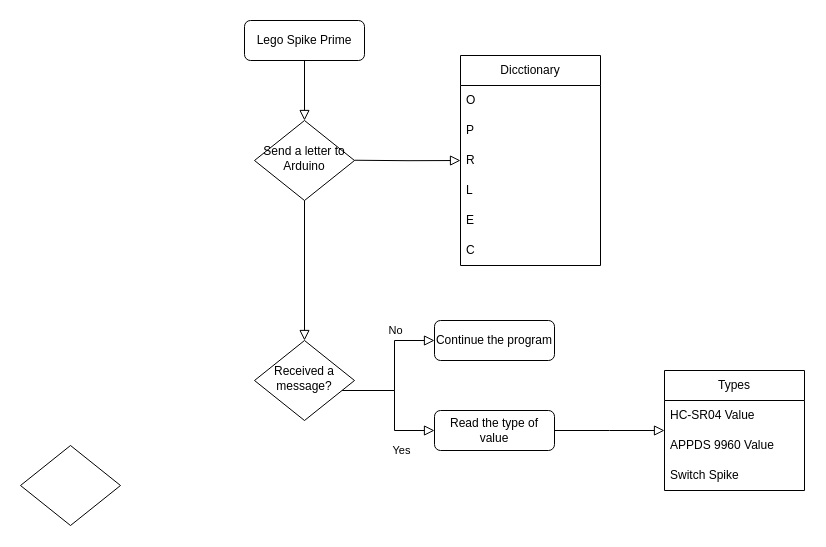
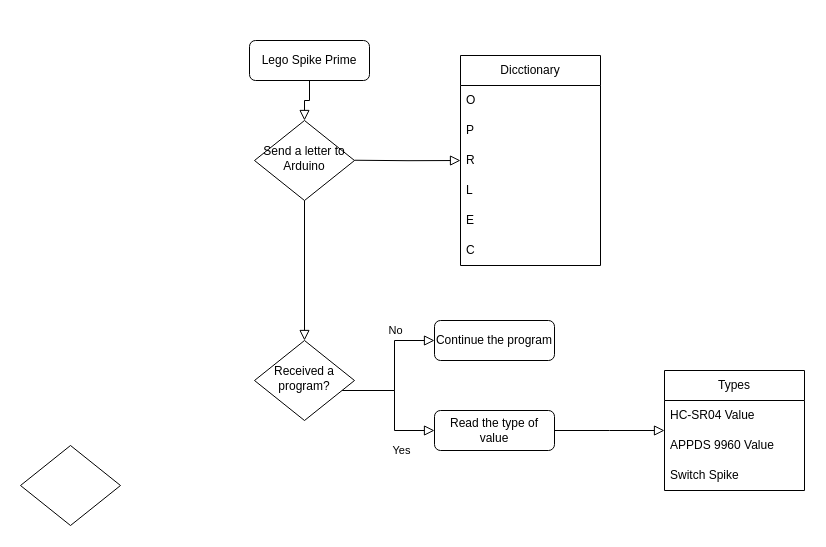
(305, 41) -> (310, 61)
(305, 379) -> (305, 379)
